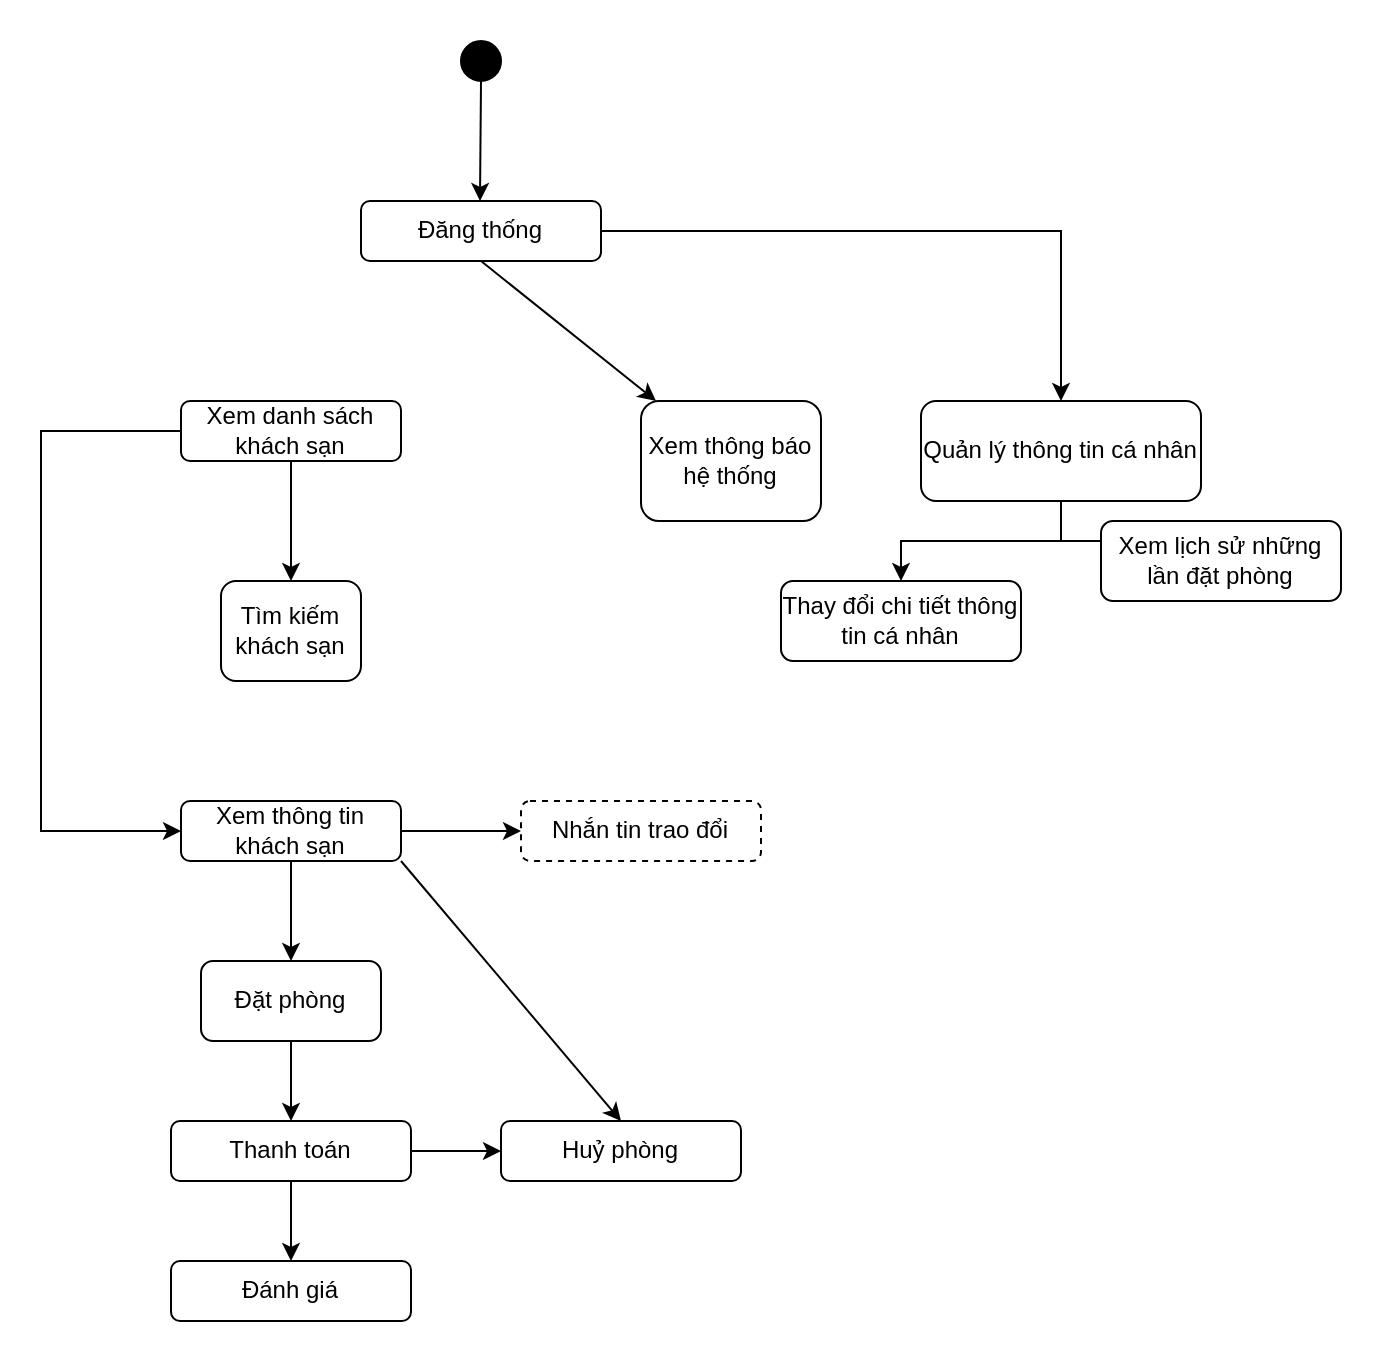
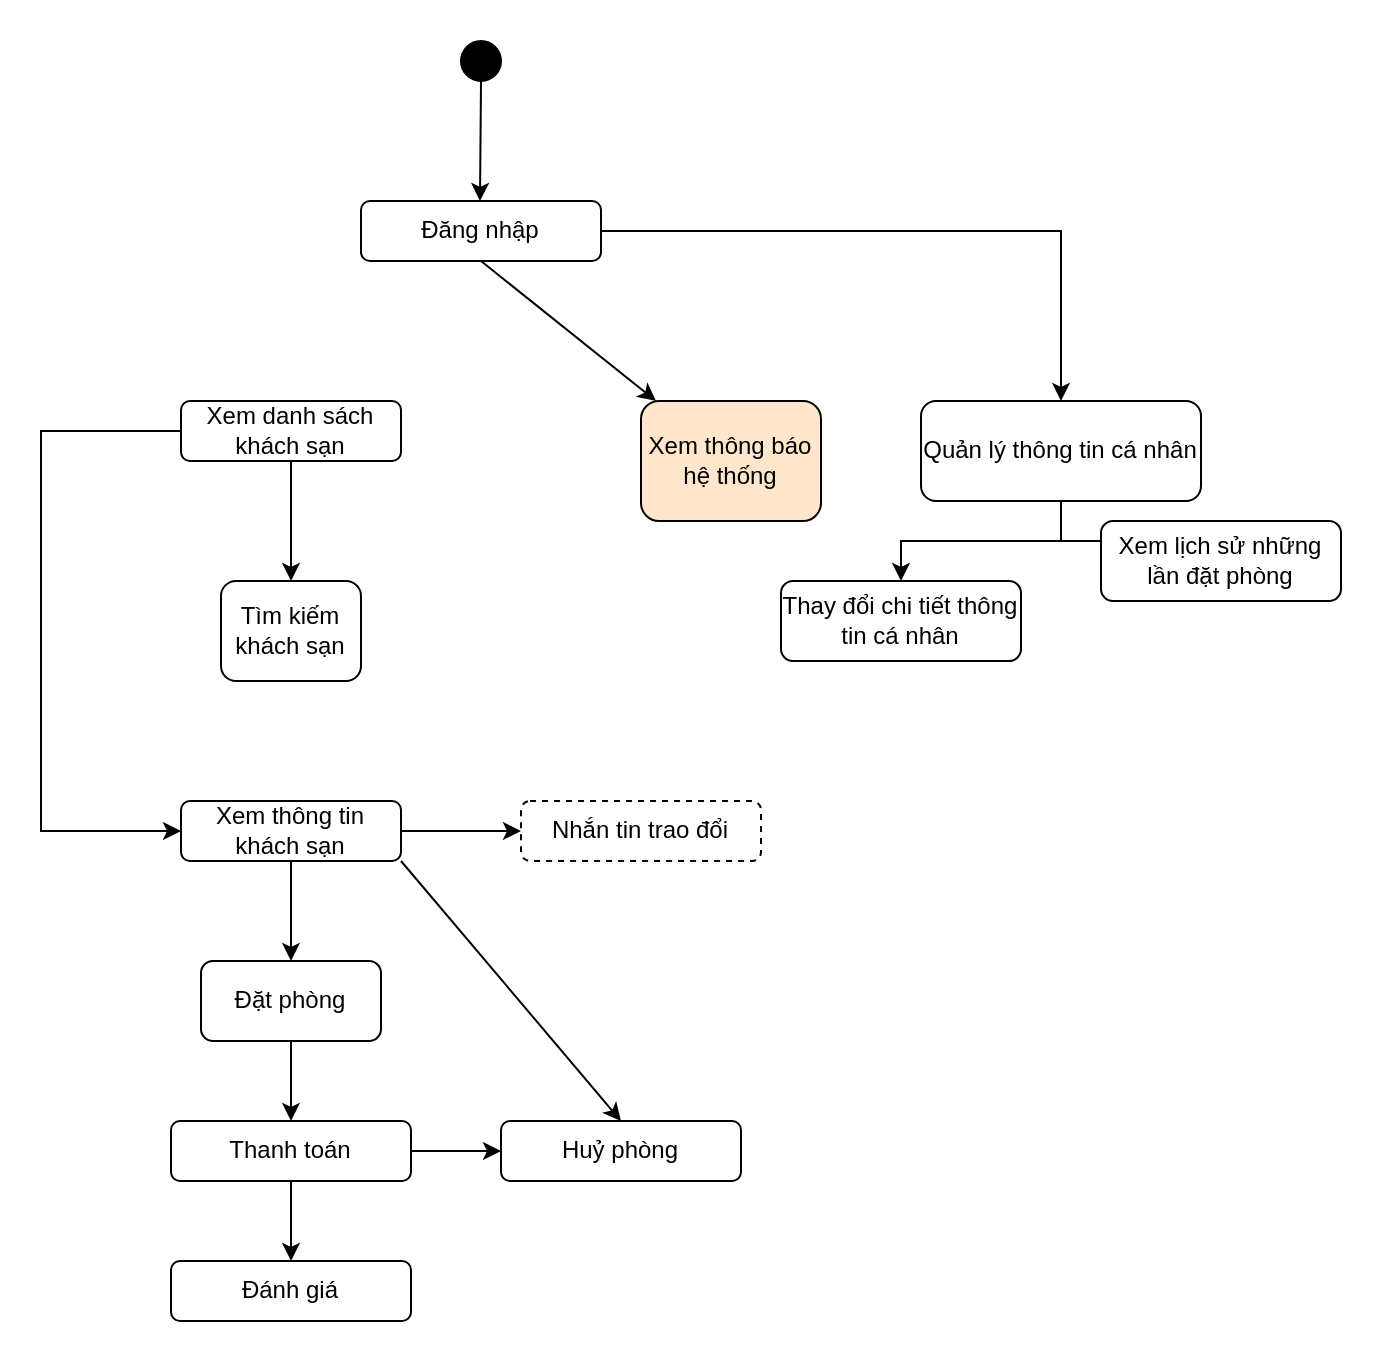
(481, 231) -> (481, 231)
(731, 461) -> (731, 461)
